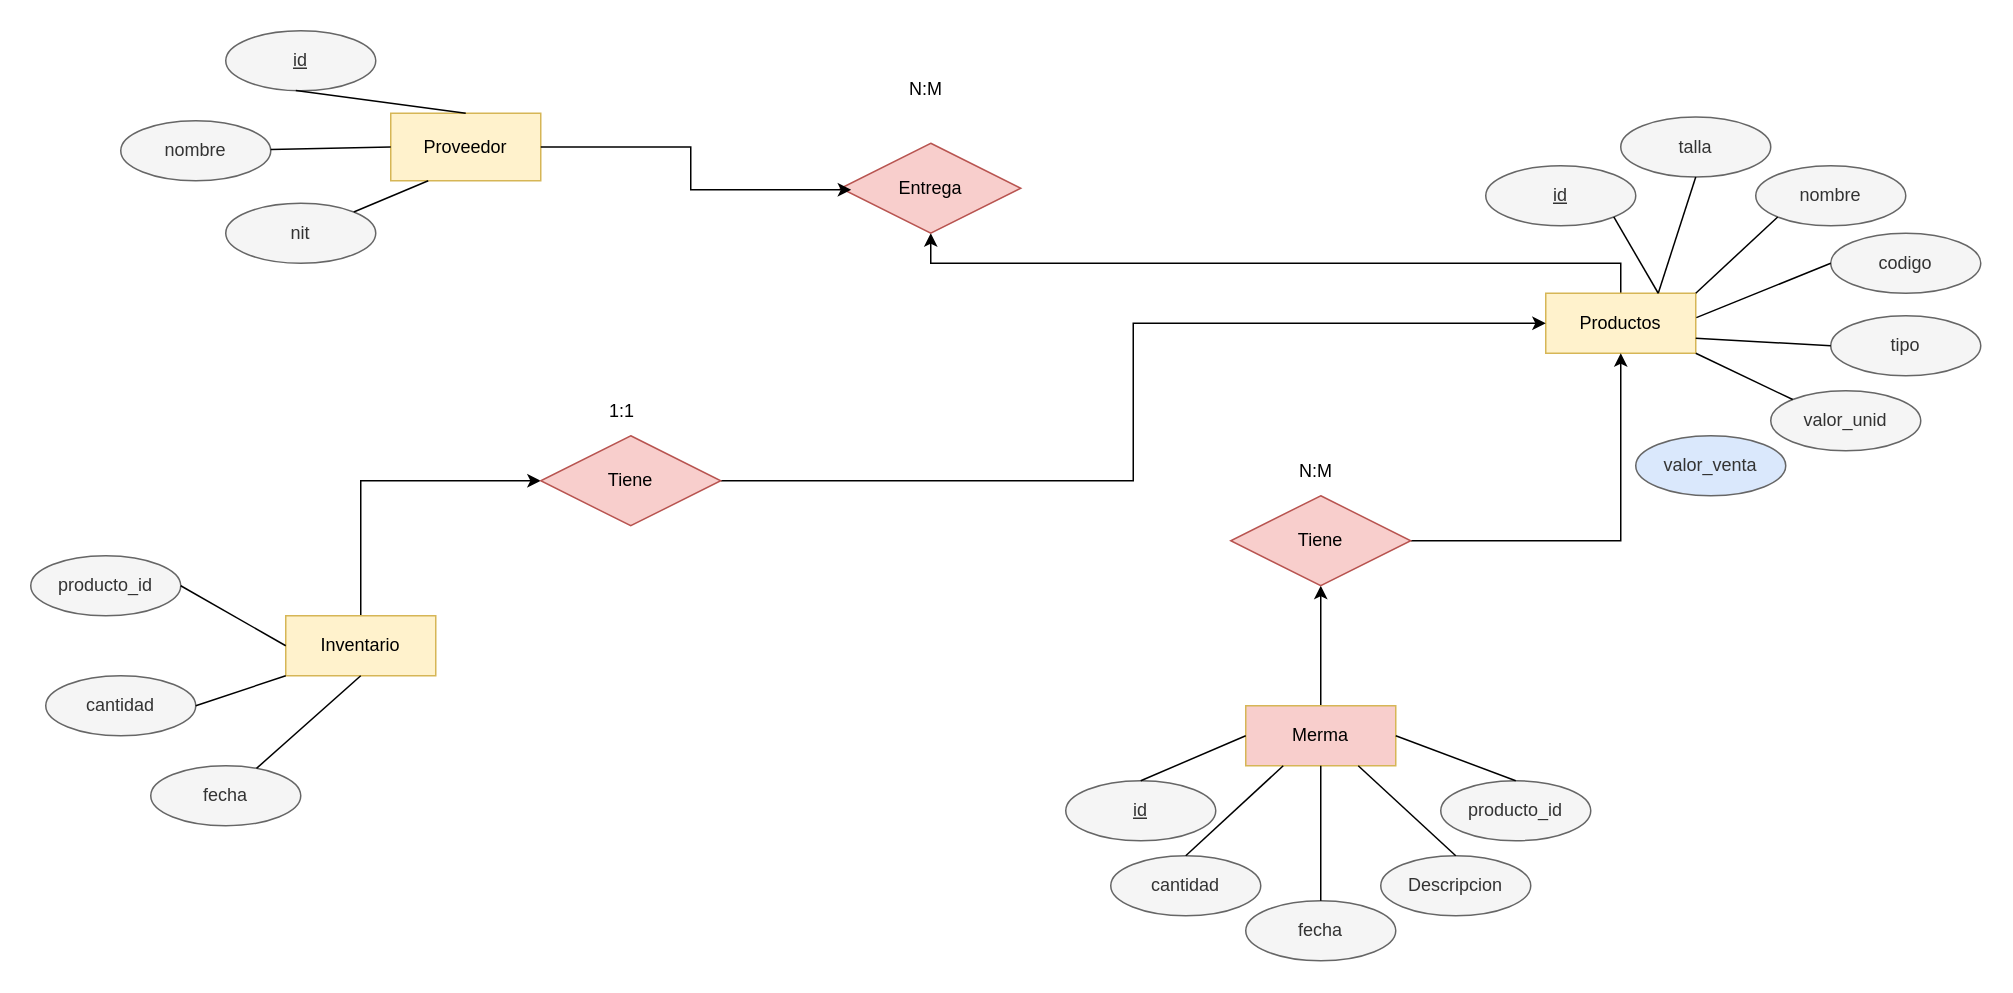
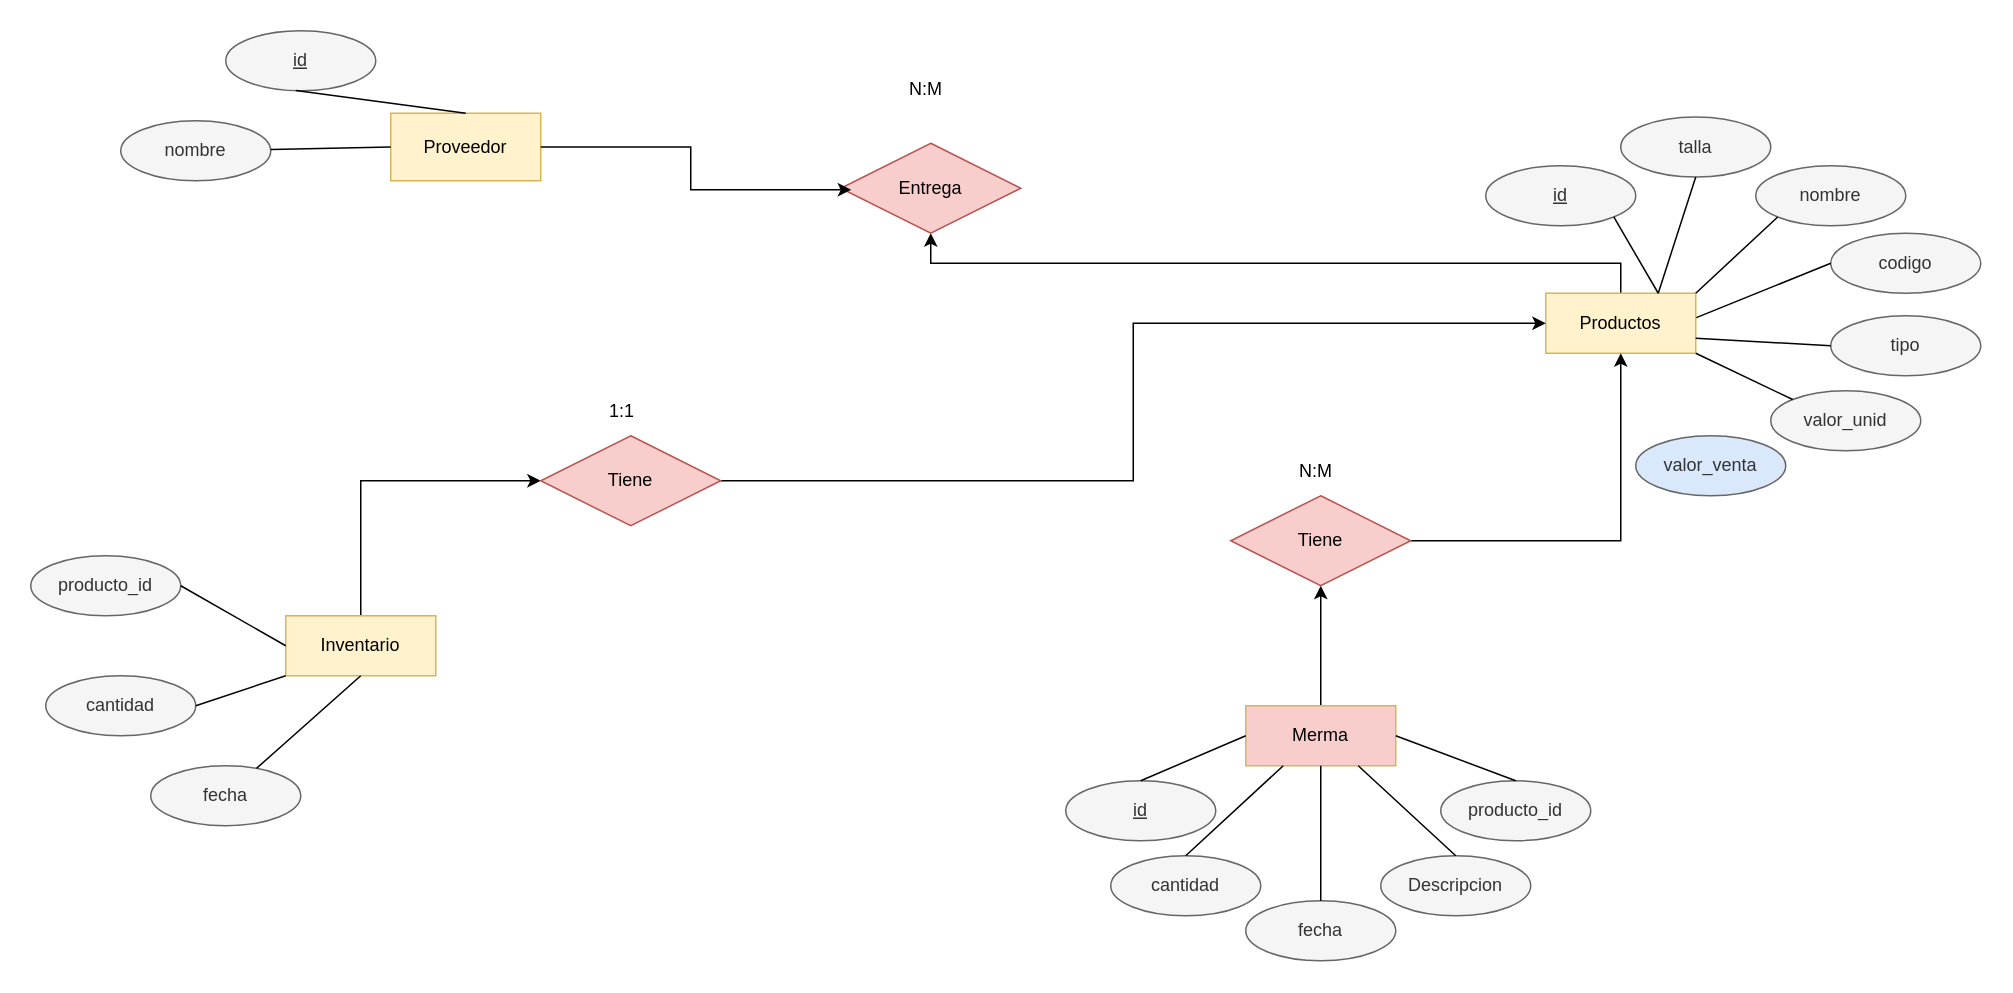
(391, 196) -> none
(301, 233) -> none
